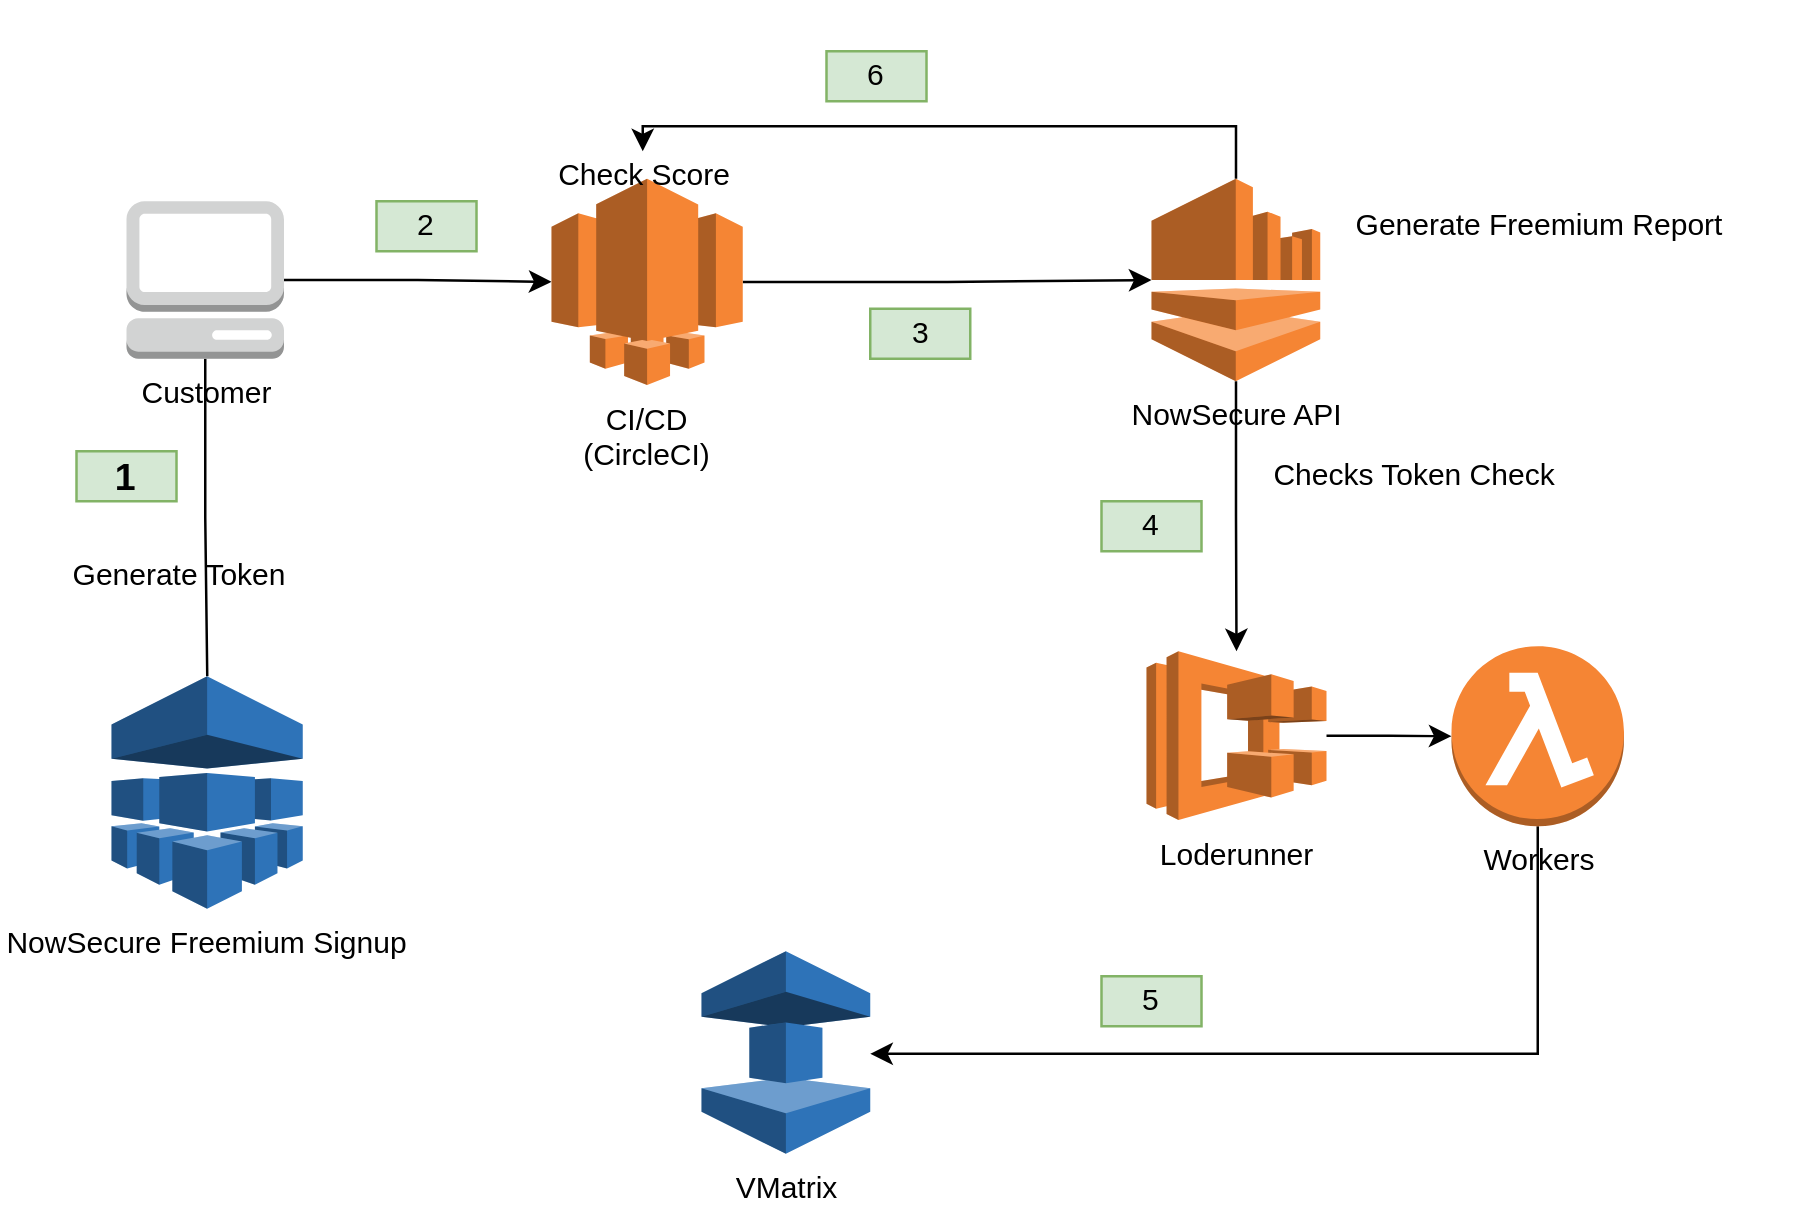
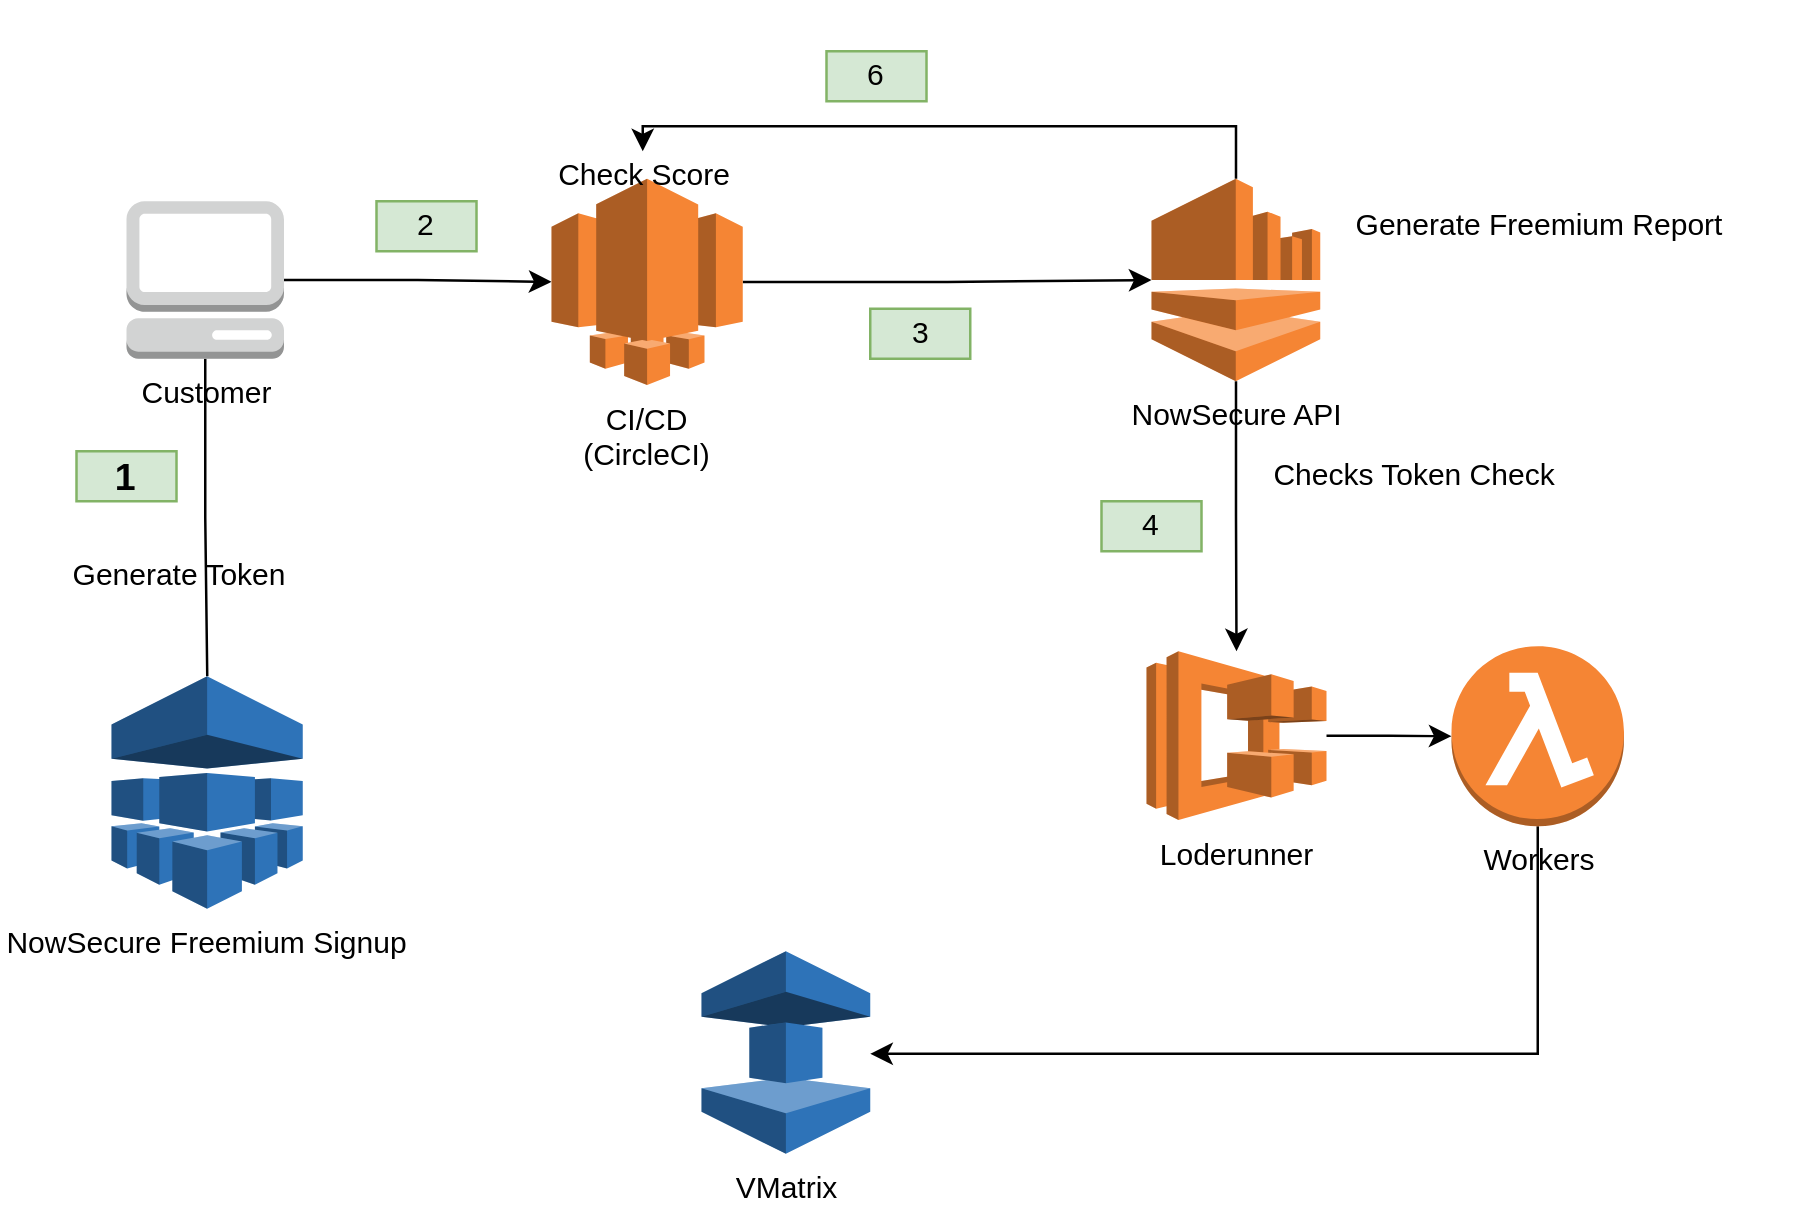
(1151, 1001) -> none
